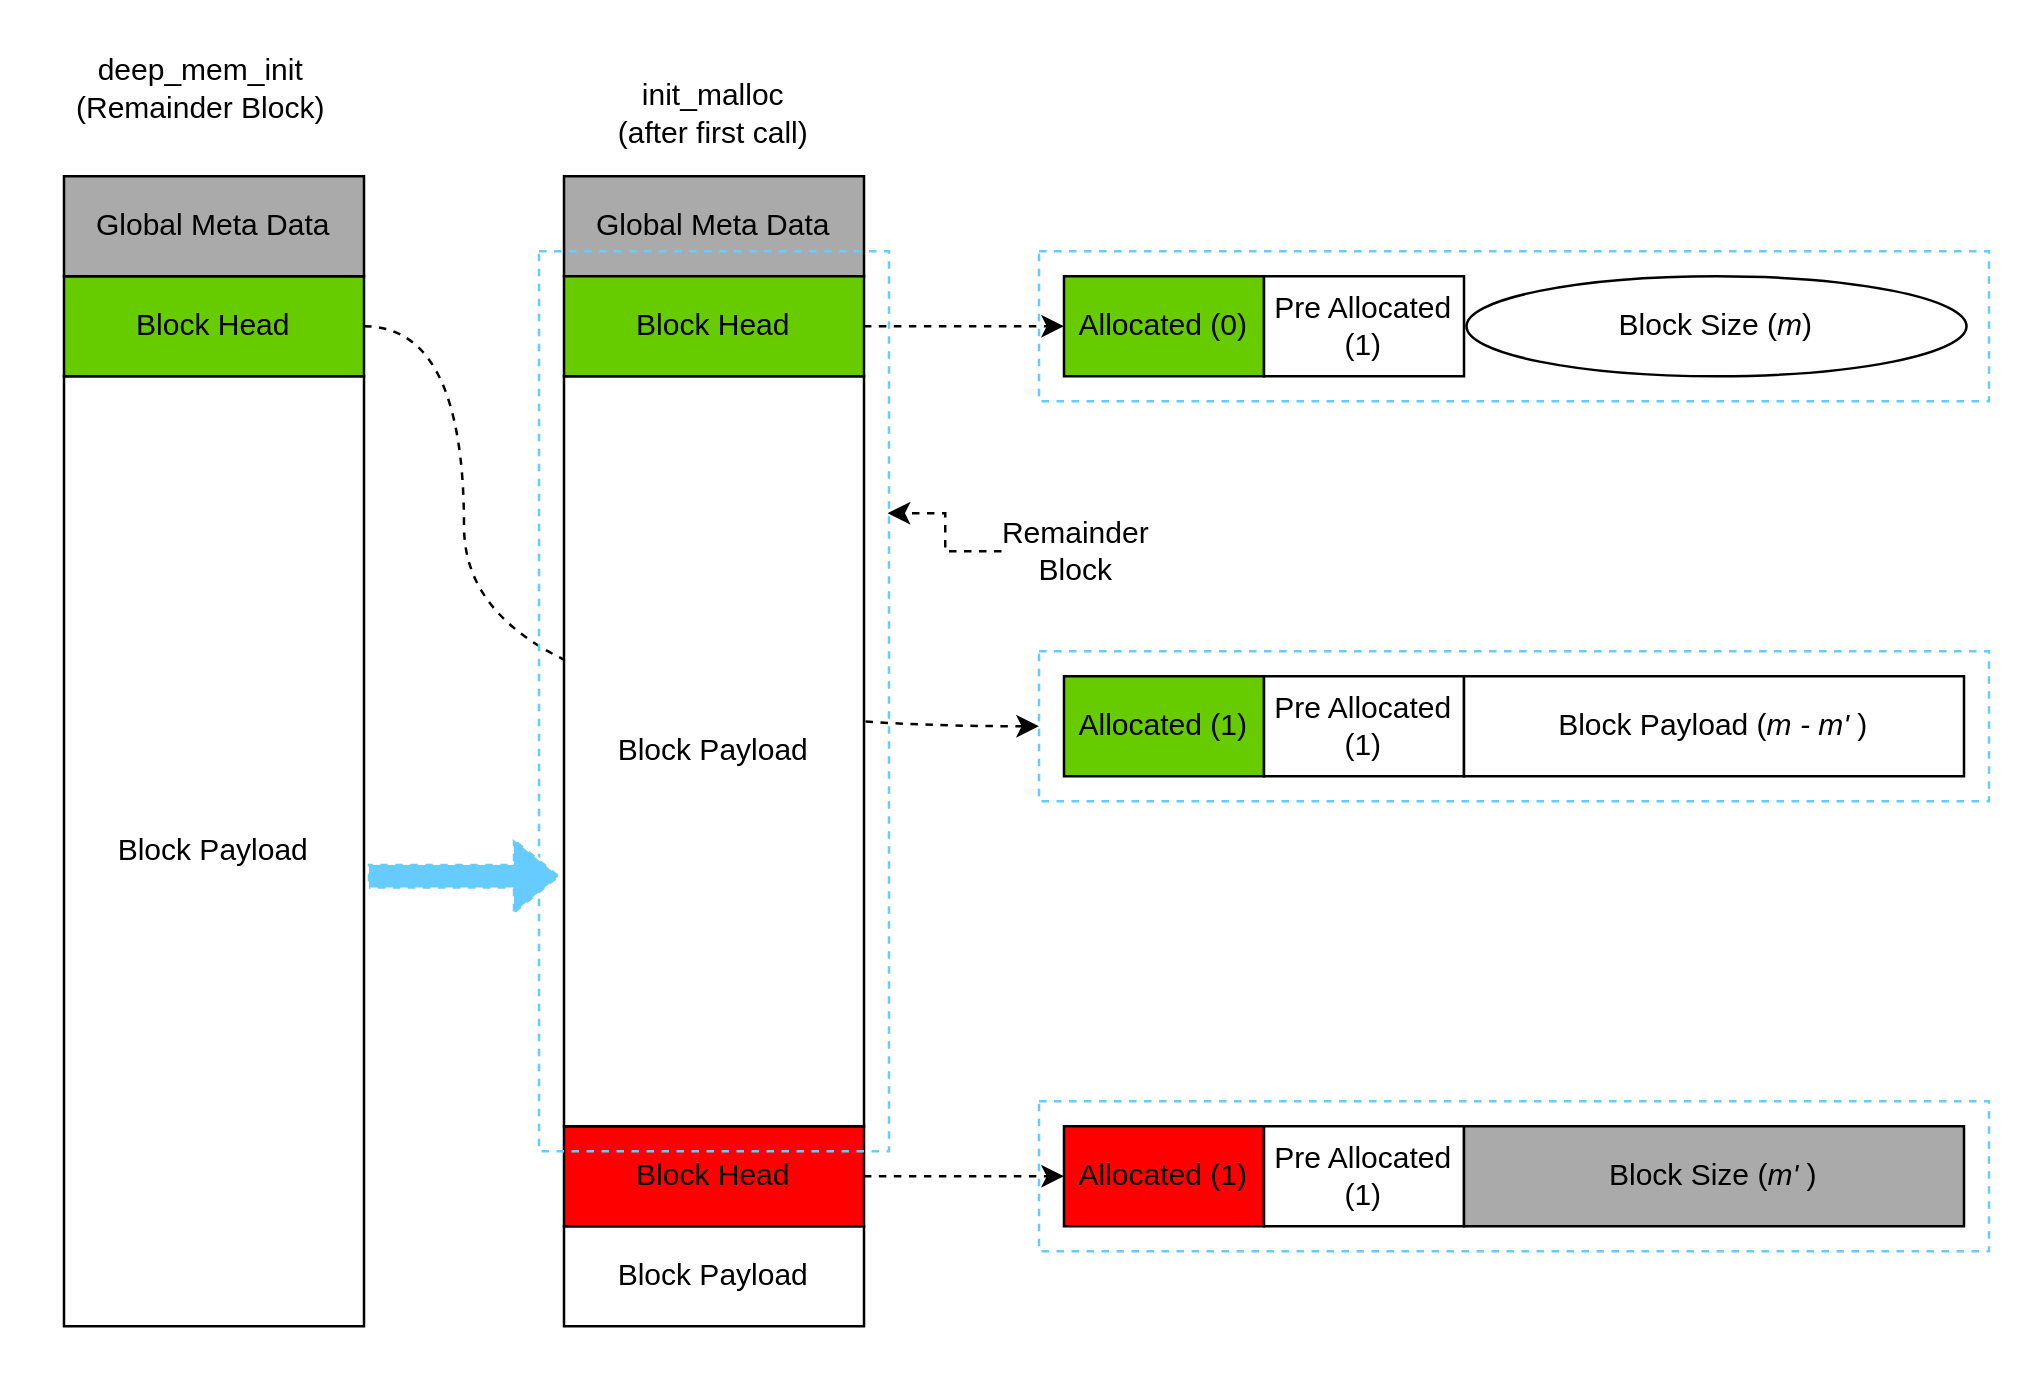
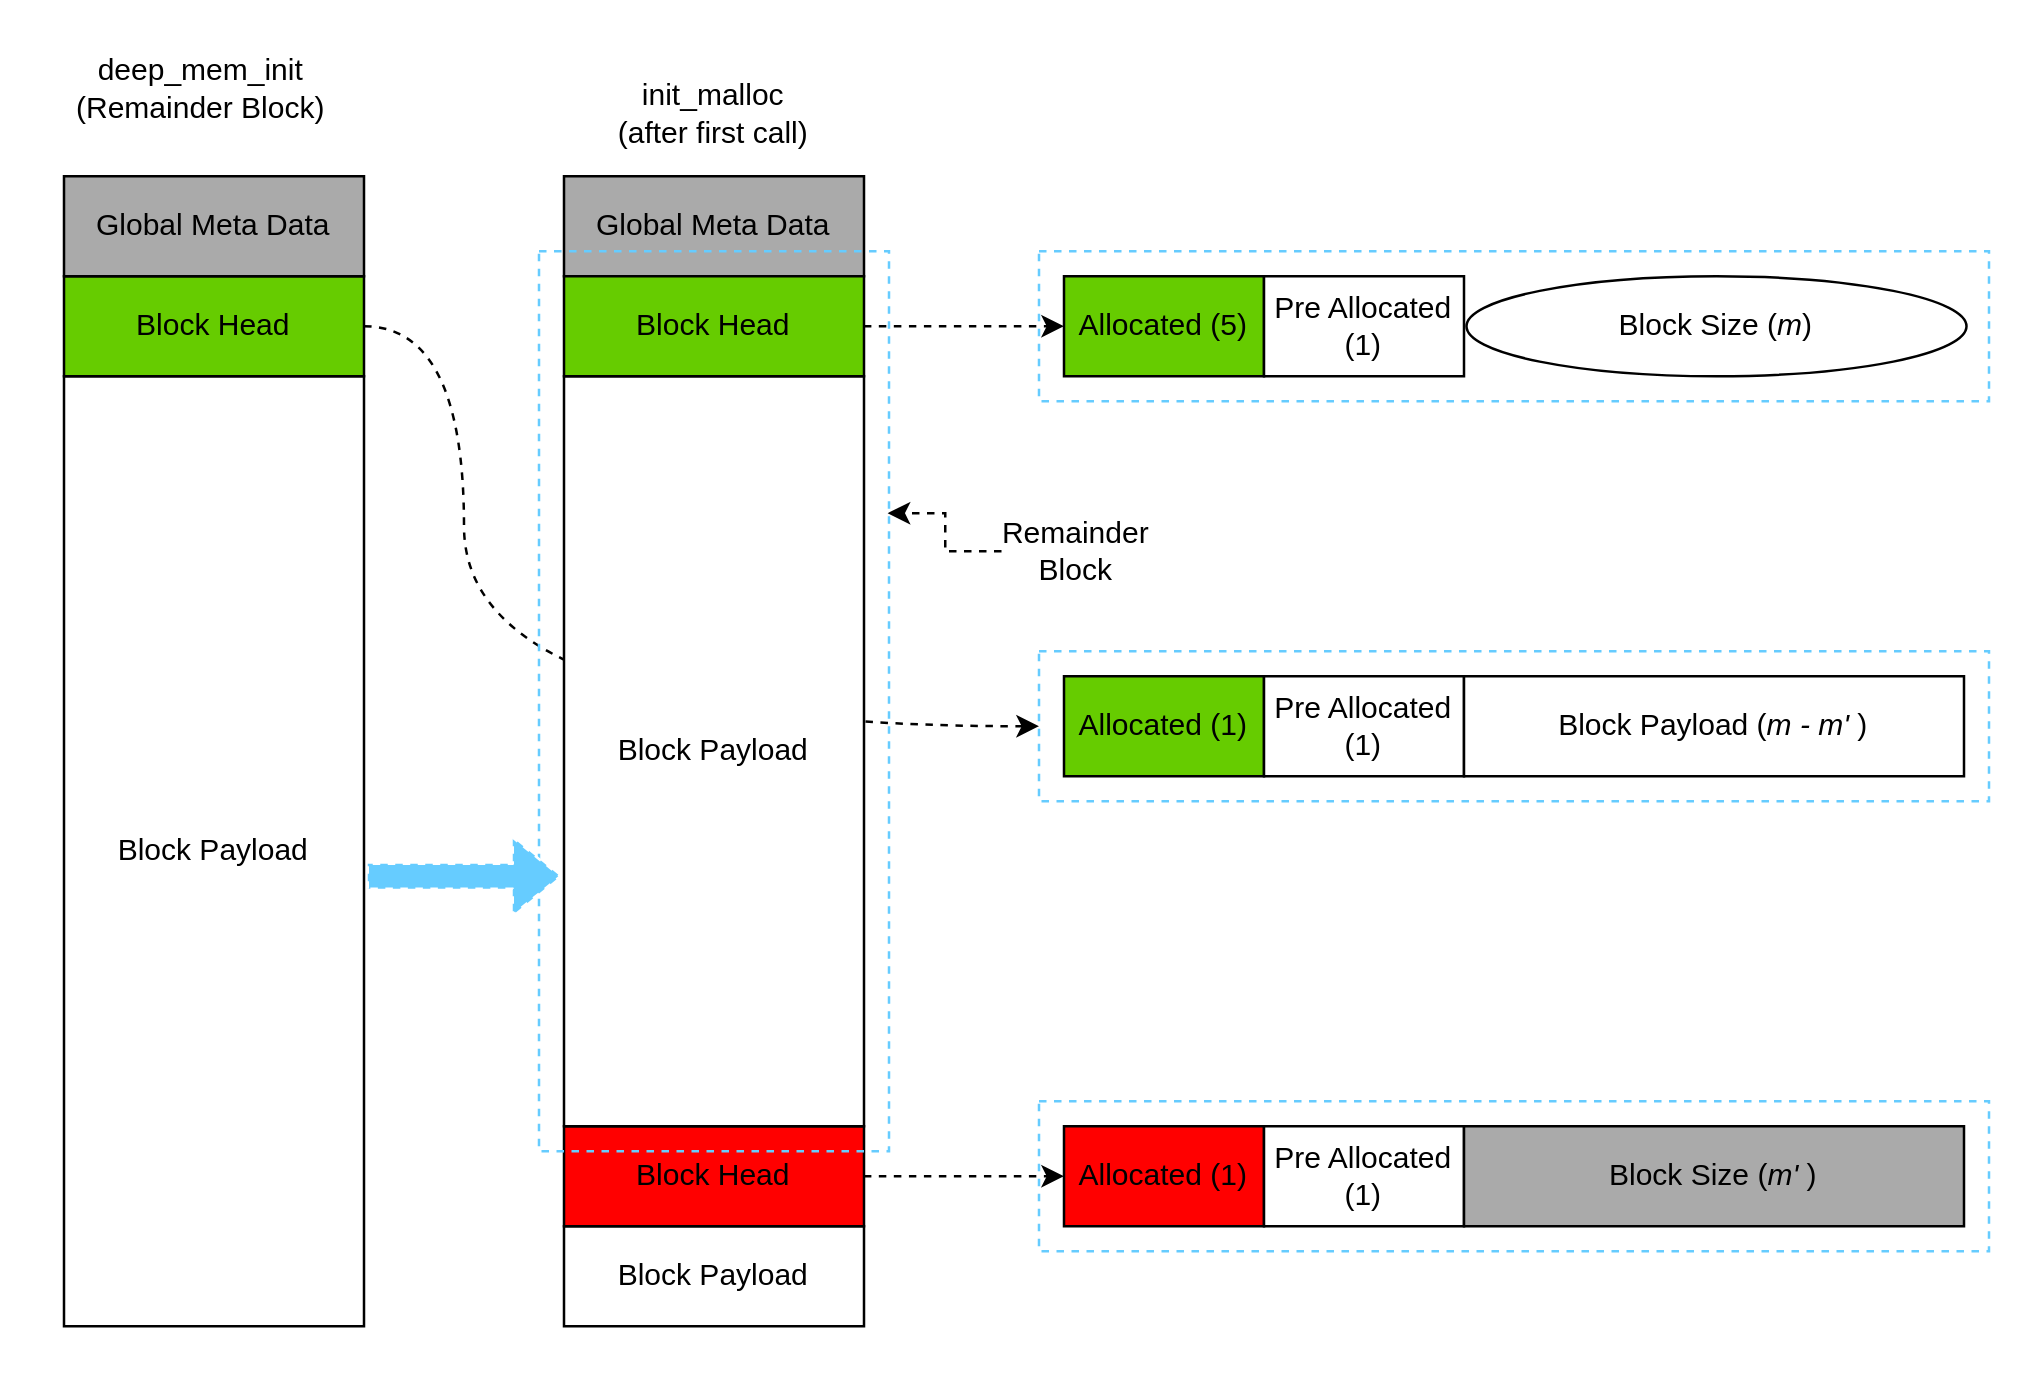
(1164, 326) -> (1164, 326)
